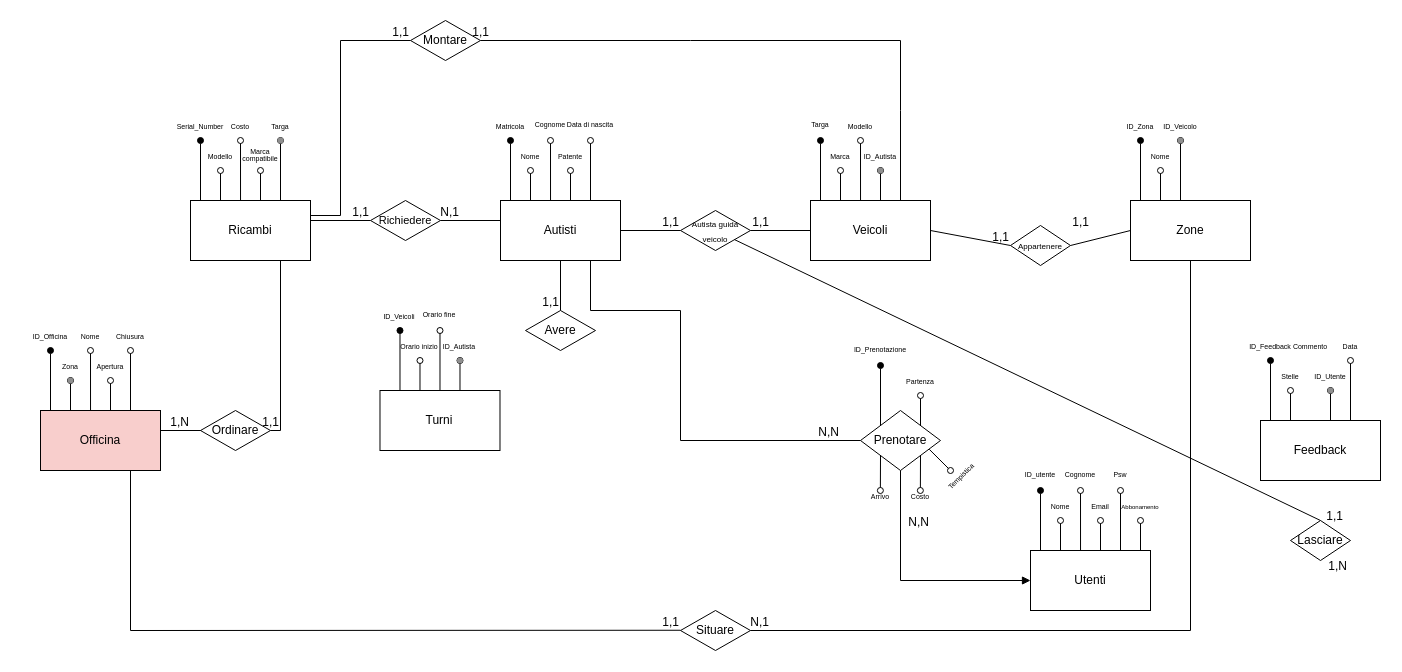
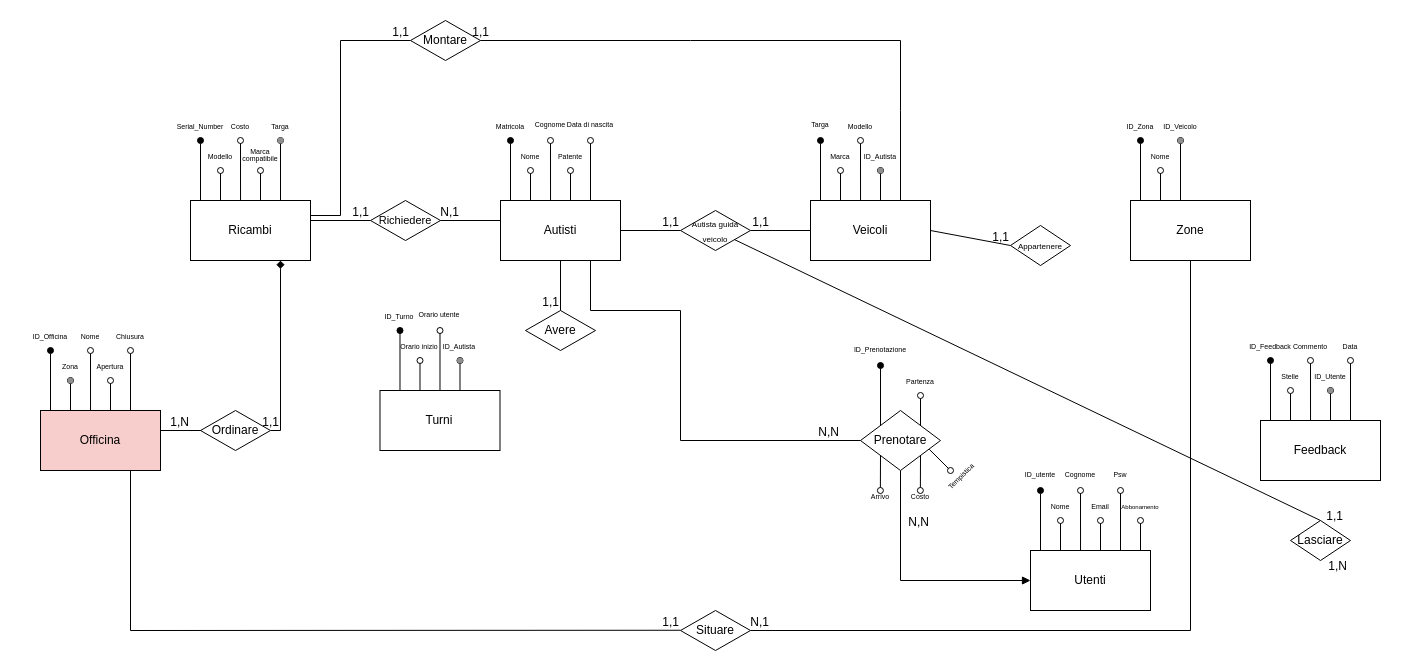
(1100, 238) -> none
(281, 265) -> (281, 269)
(400, 316) -> (400, 316)
(440, 316) -> (440, 316)
none -> (1311, 393)
